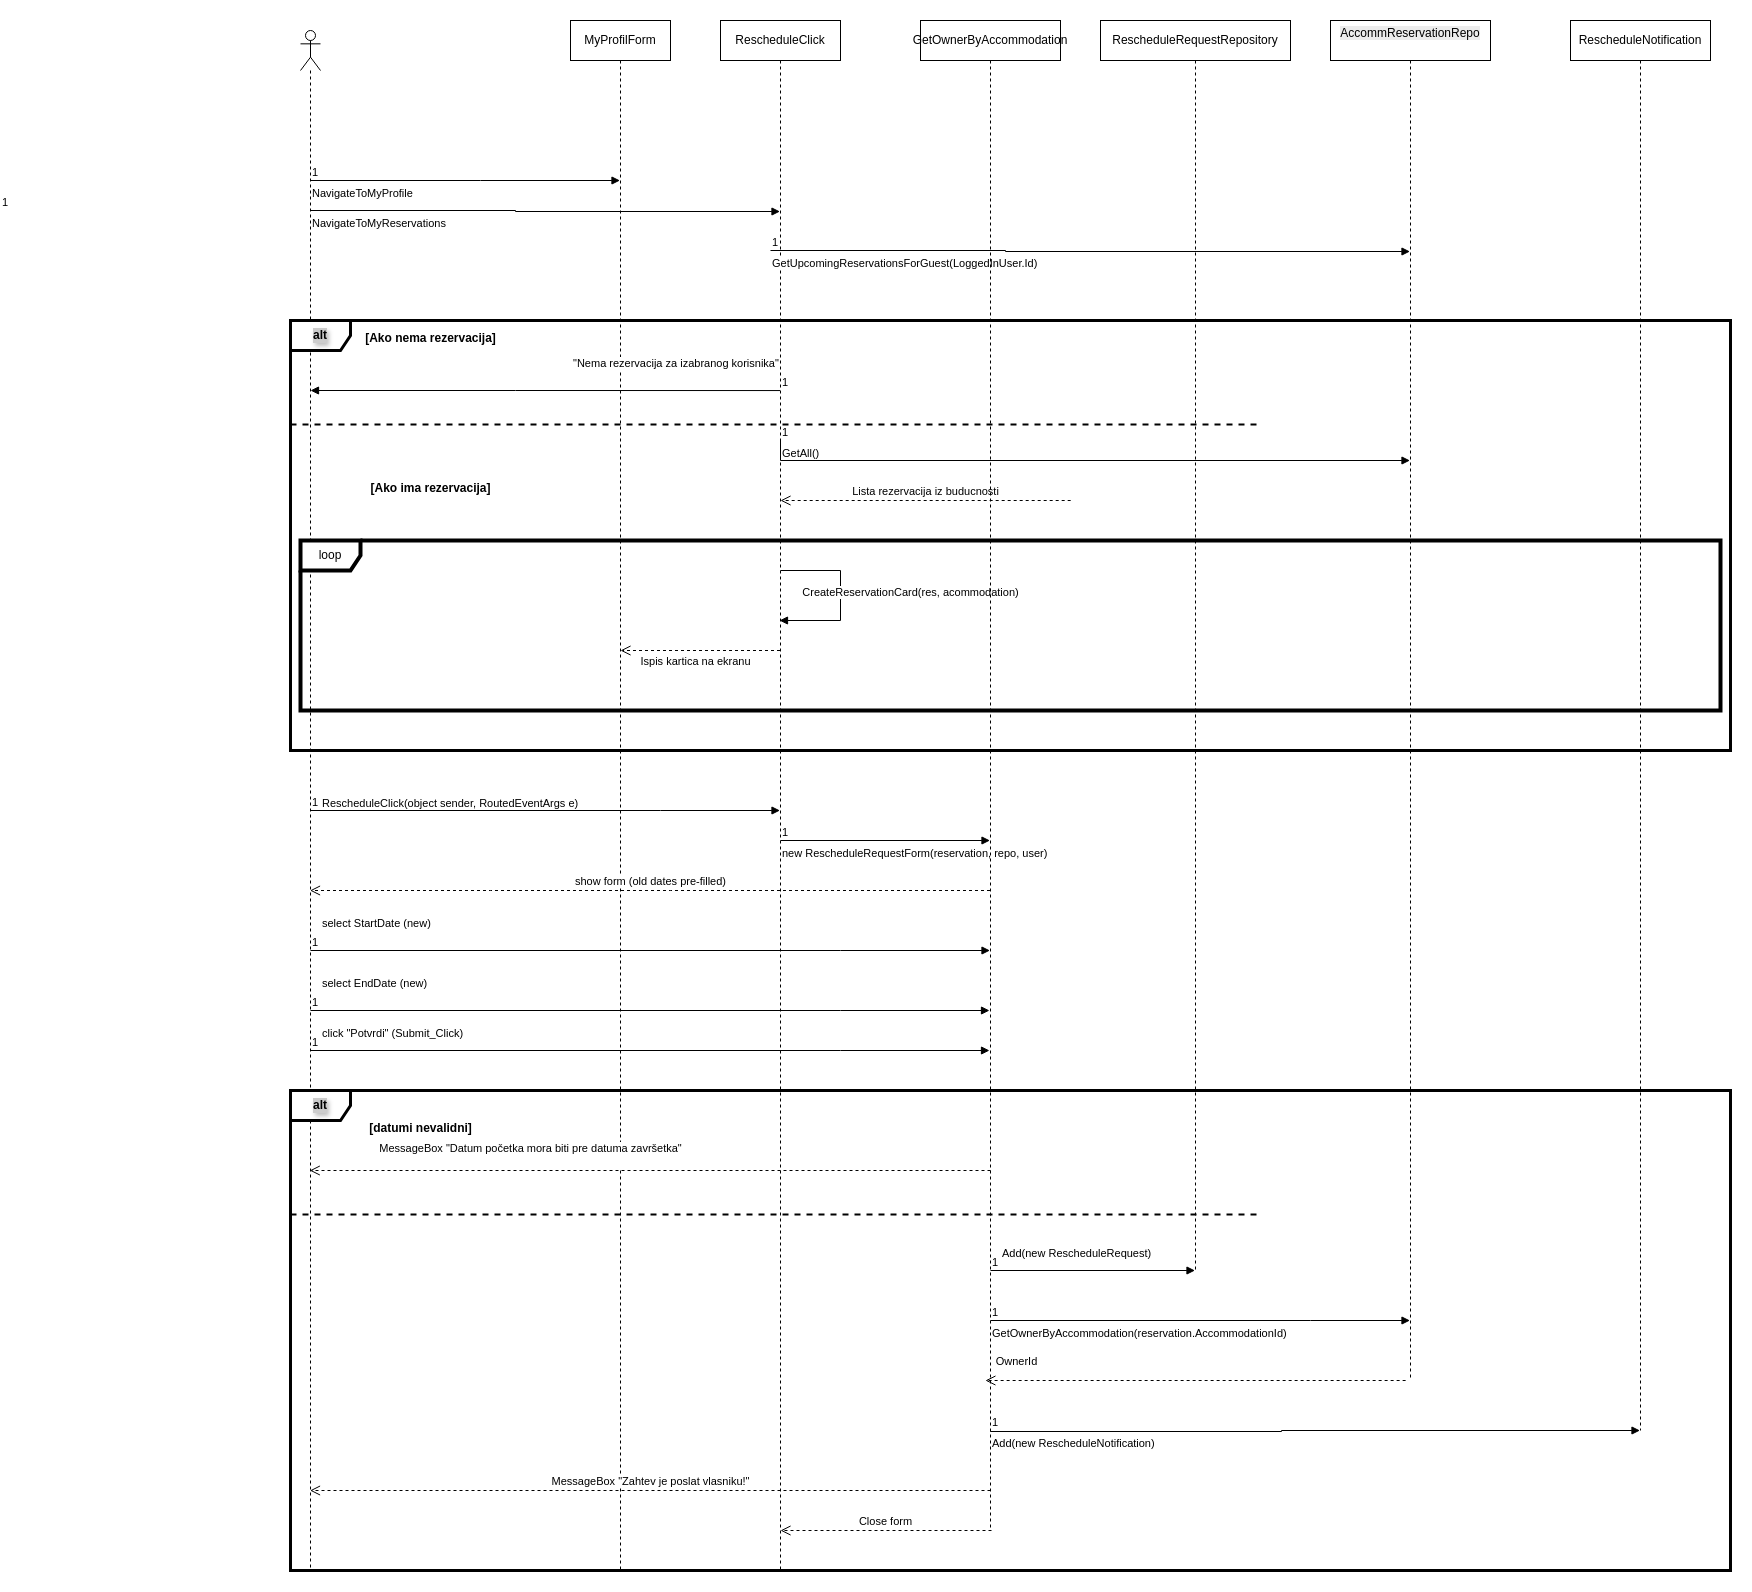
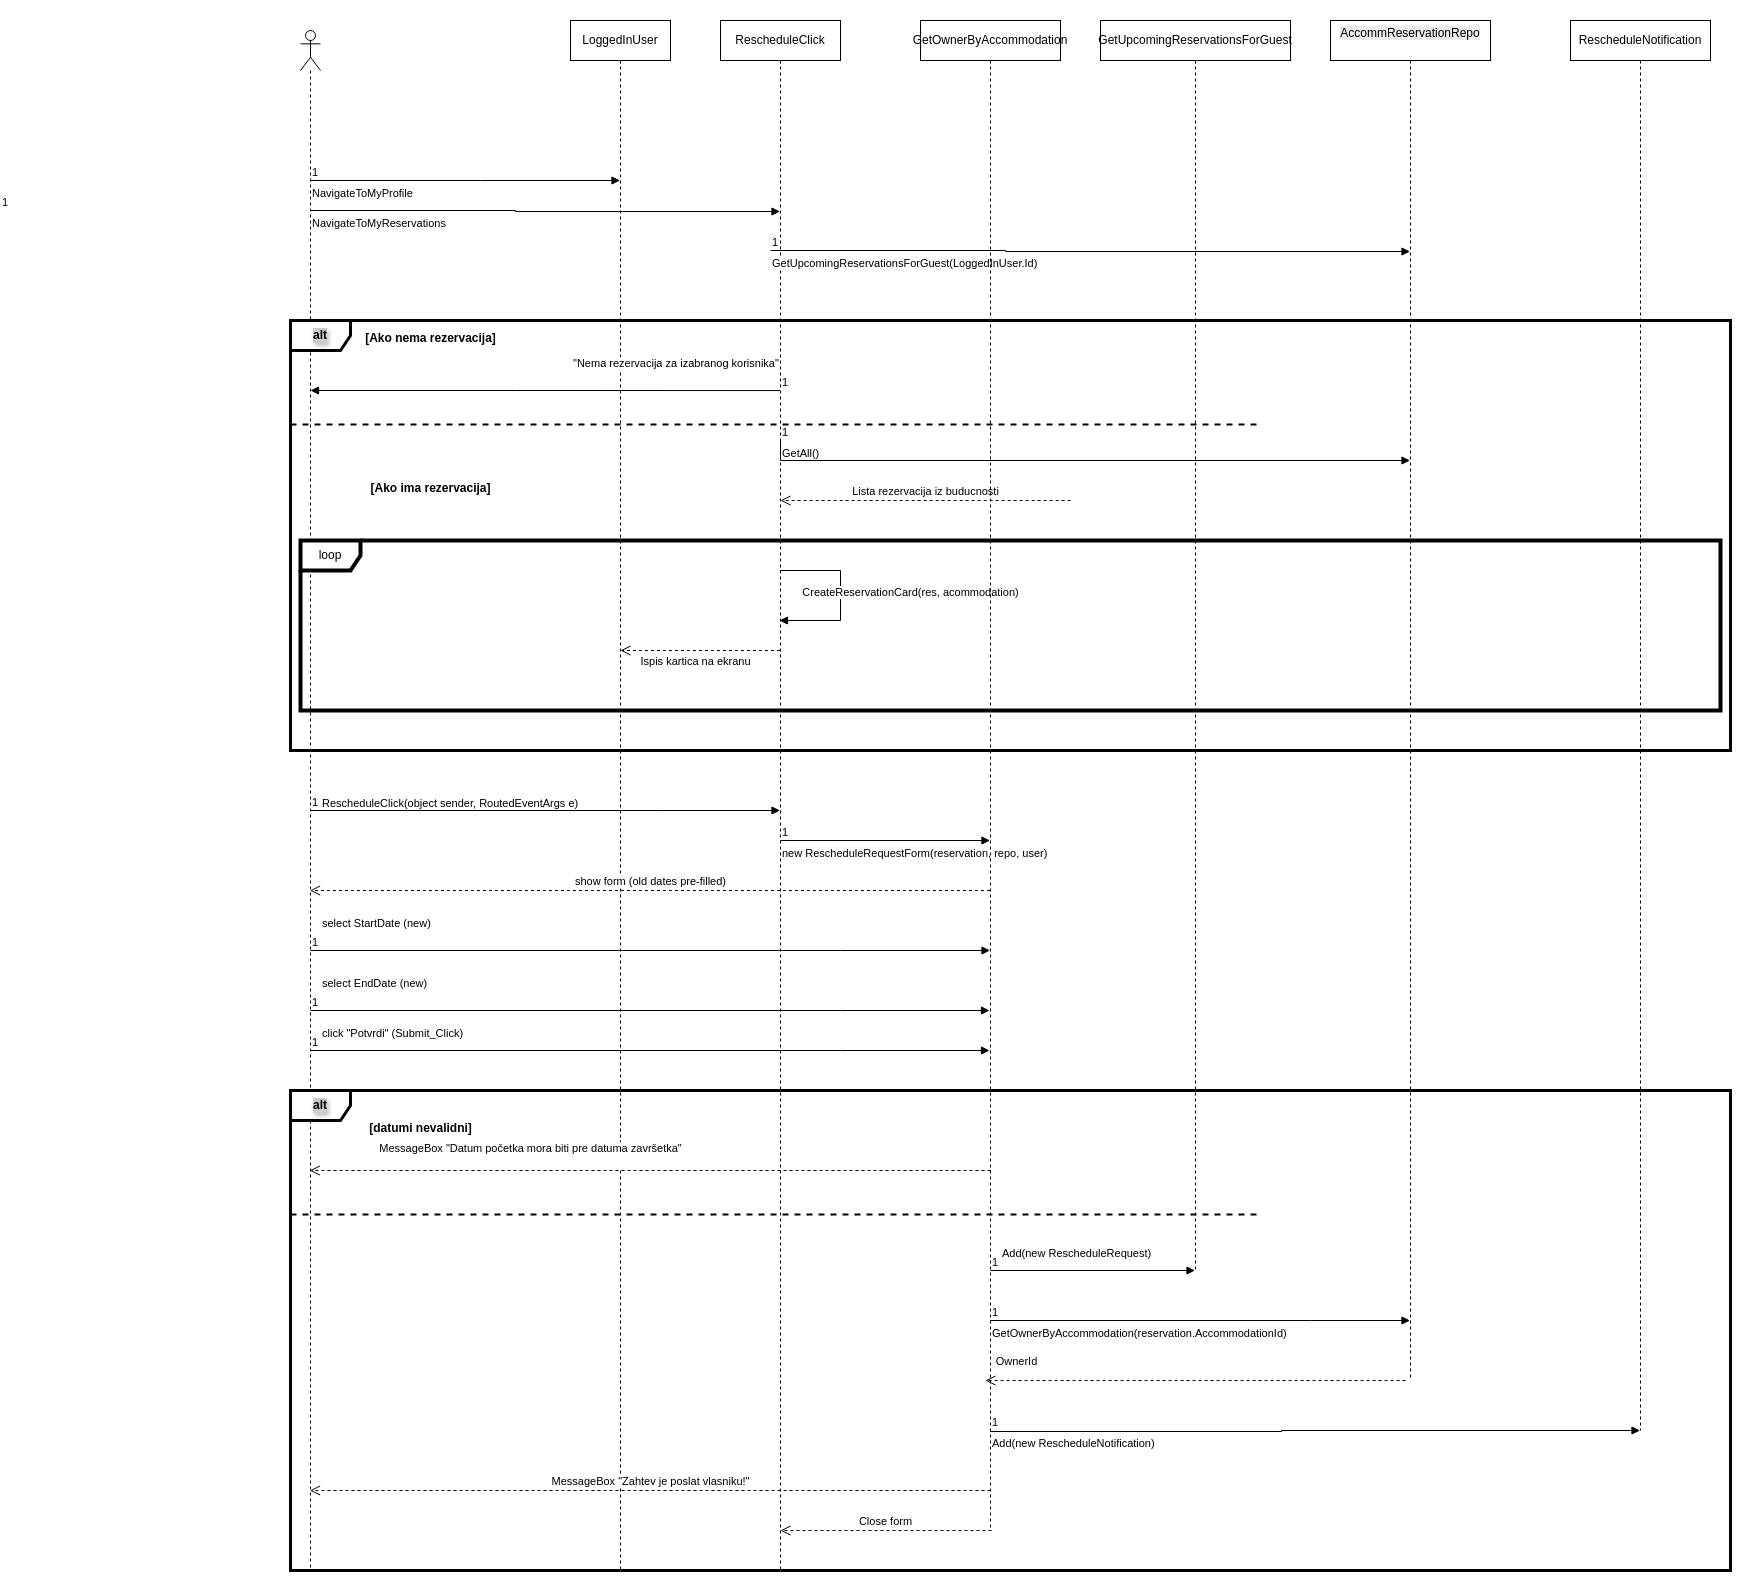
(621, 41) -> (621, 41)
(1196, 41) -> (1196, 41)
